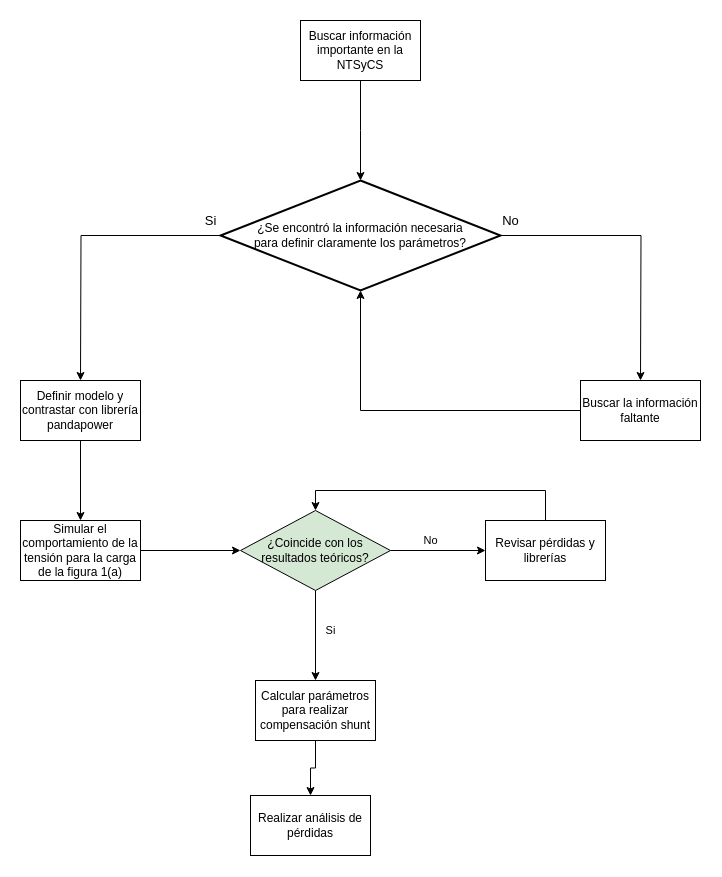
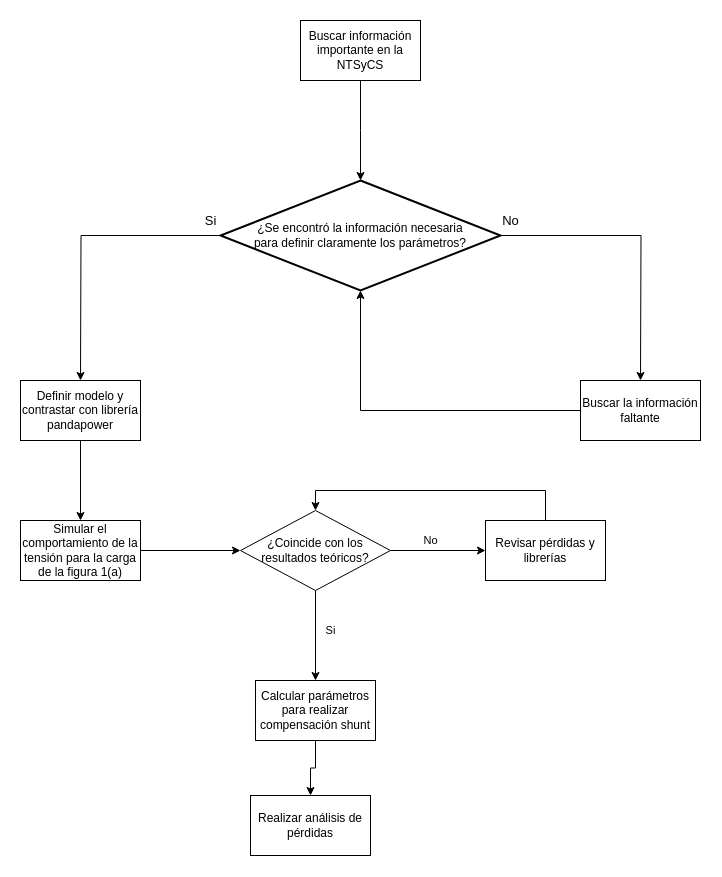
(316, 551) -> (316, 551)
